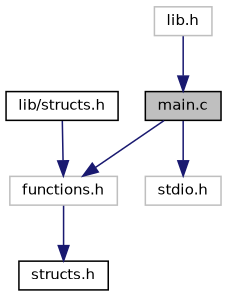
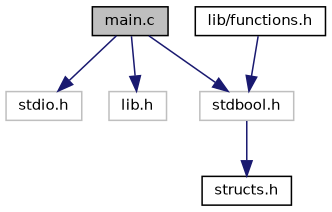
(183, 56) -> (133, 56)
(62, 106) -> (260, 21)
(64, 191) -> (247, 106)
